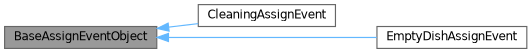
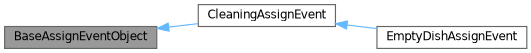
(273, 37) -> (362, 27)
